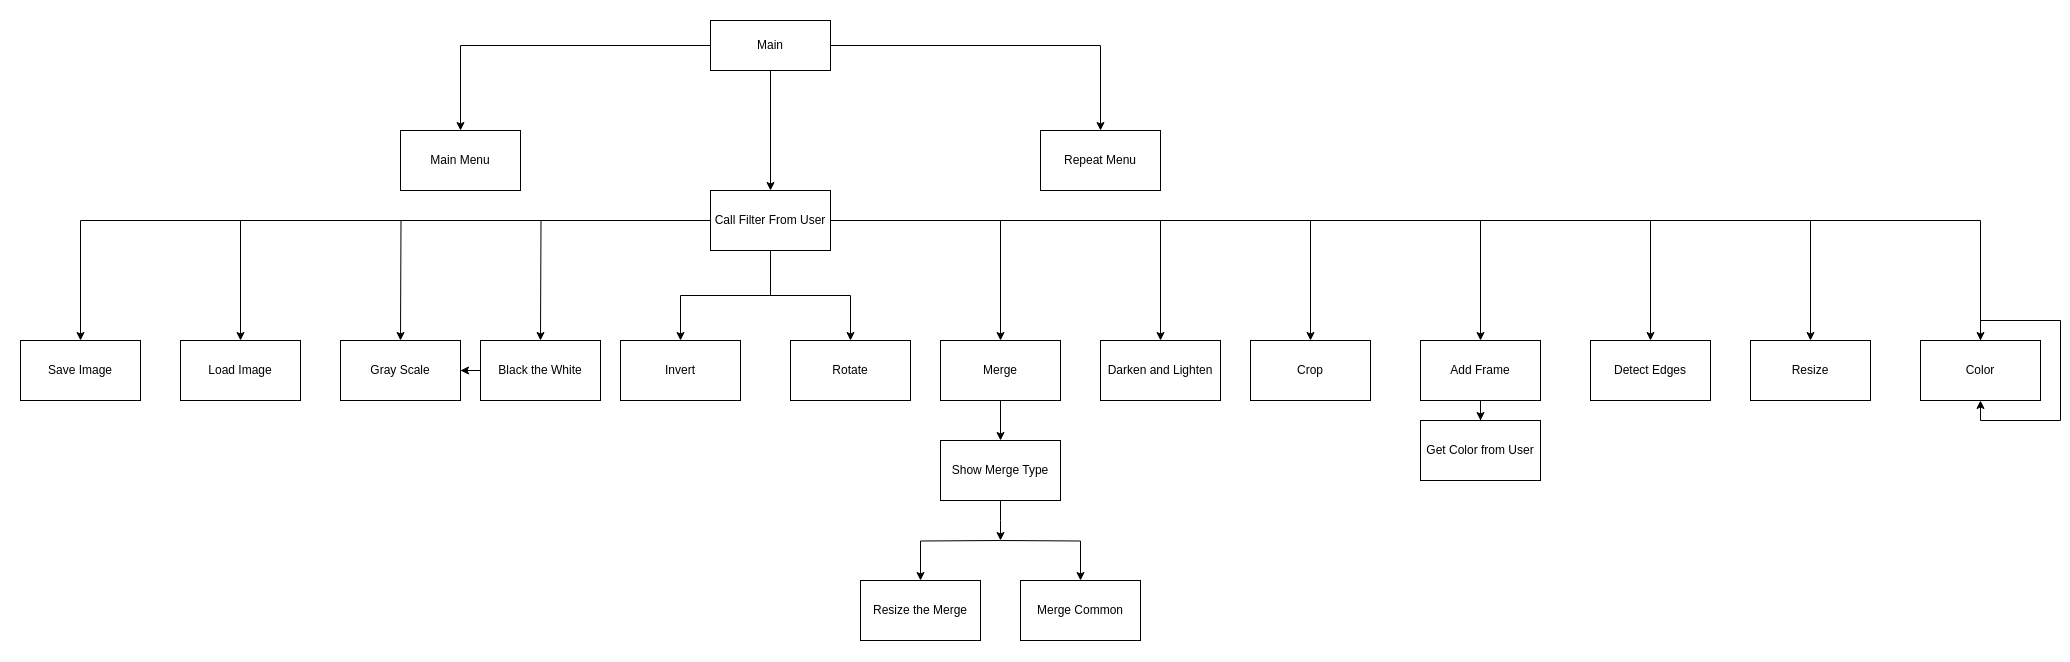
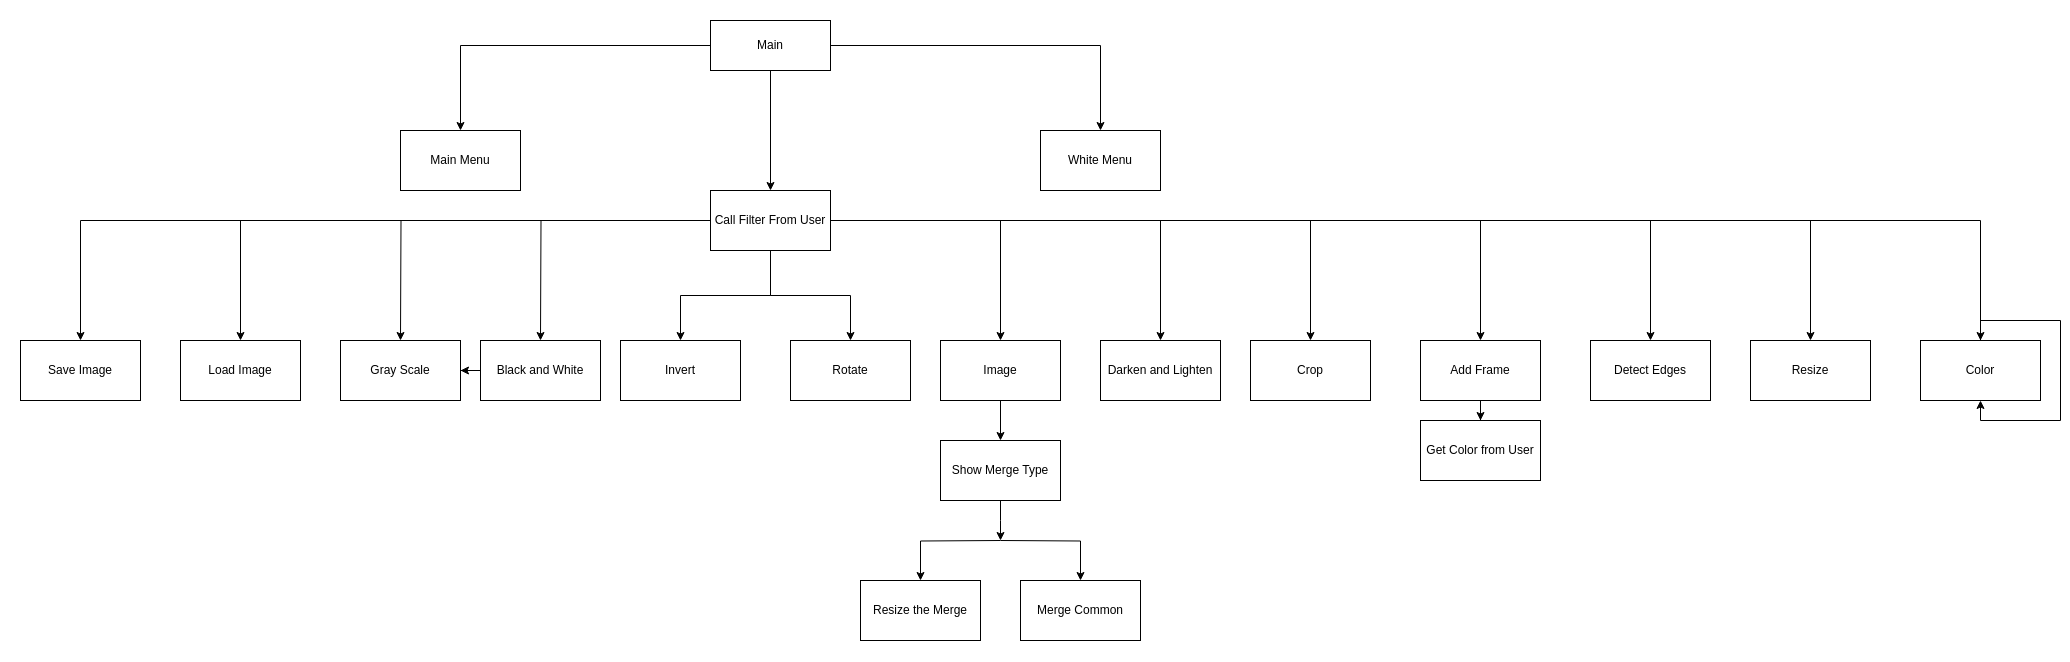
(1101, 161) -> (1101, 161)
(541, 371) -> (541, 371)
(1001, 371) -> (1001, 371)
